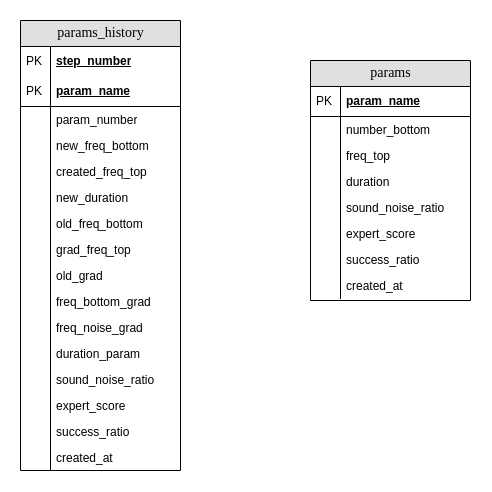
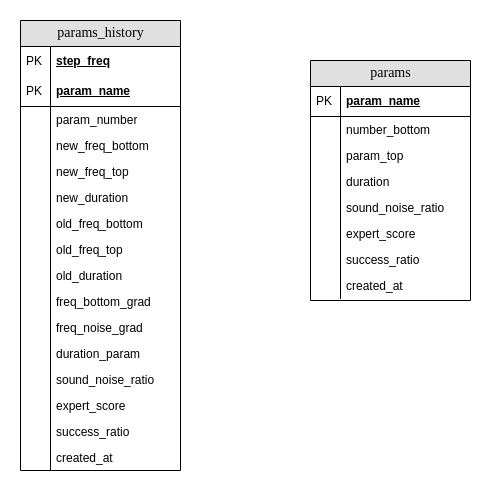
(93, 62) -> (87, 62)
(373, 157) -> (377, 157)
(110, 173) -> (97, 173)
(100, 251) -> (95, 251)
(82, 277) -> (94, 277)
